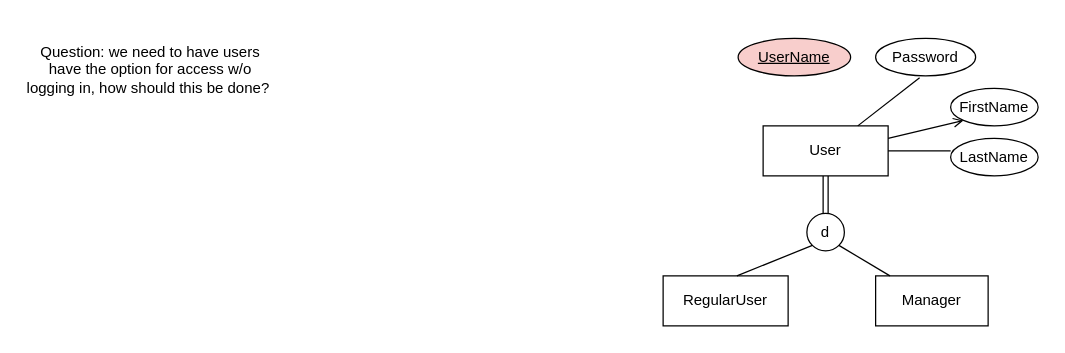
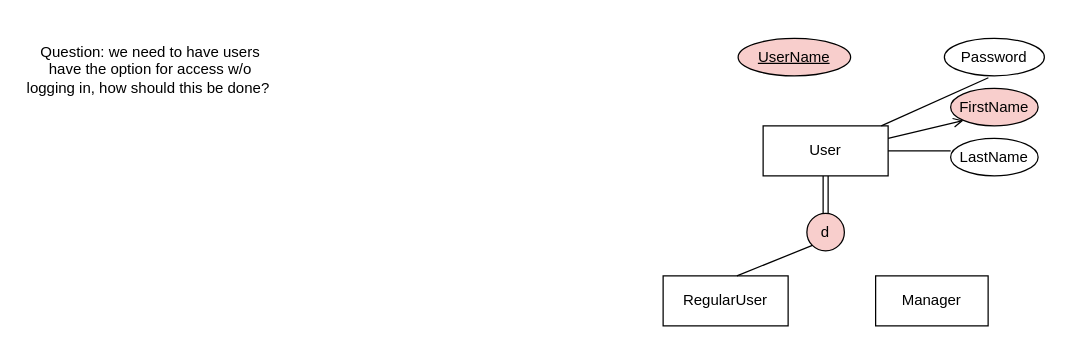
(926, 57) -> (994, 57)
(994, 107) -> (994, 107)
(826, 232) -> (826, 232)
(865, 261) -> none
